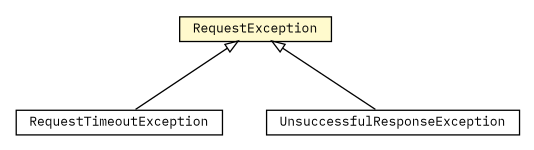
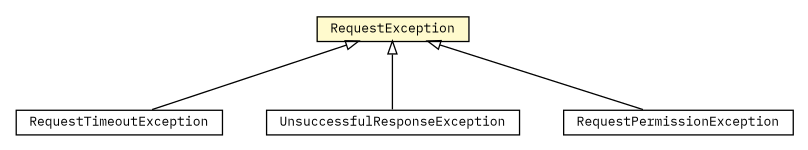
none -> (678, 122)
